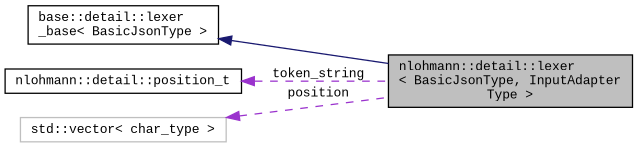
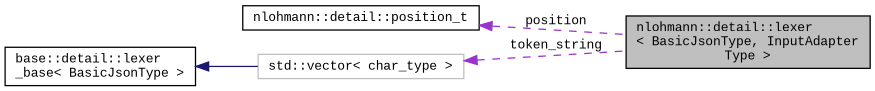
(310, 52) -> (233, 66)
(315, 74) -> (553, 21)
(315, 93) -> (553, 45)
